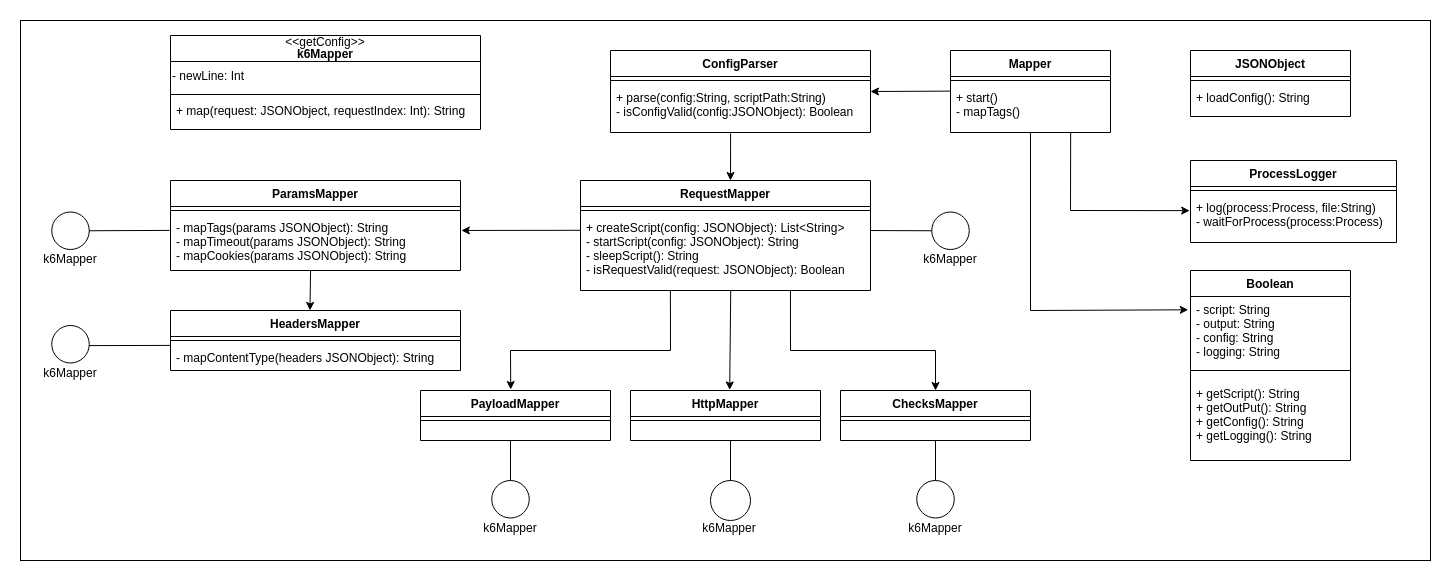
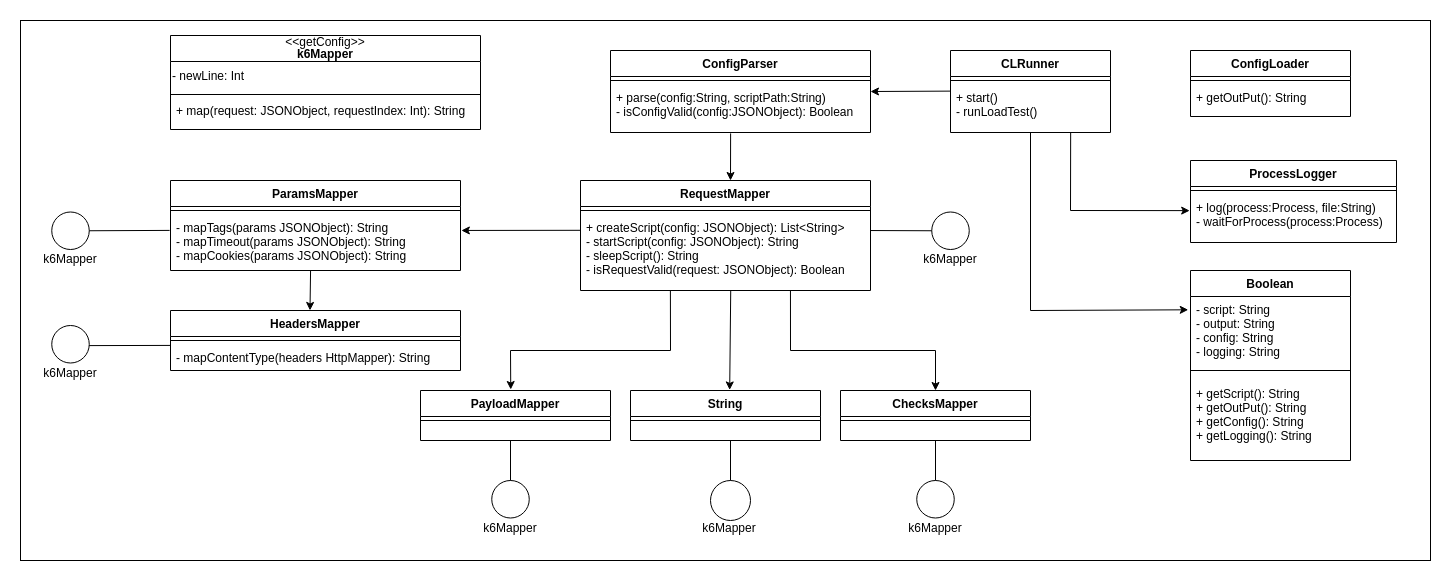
(1030, 64) -> (1030, 64)
(1270, 64) -> (1270, 64)
(985, 98) -> (985, 98)
(1261, 98) -> (1260, 98)
(316, 358) -> (316, 358)
(725, 404) -> (725, 404)
